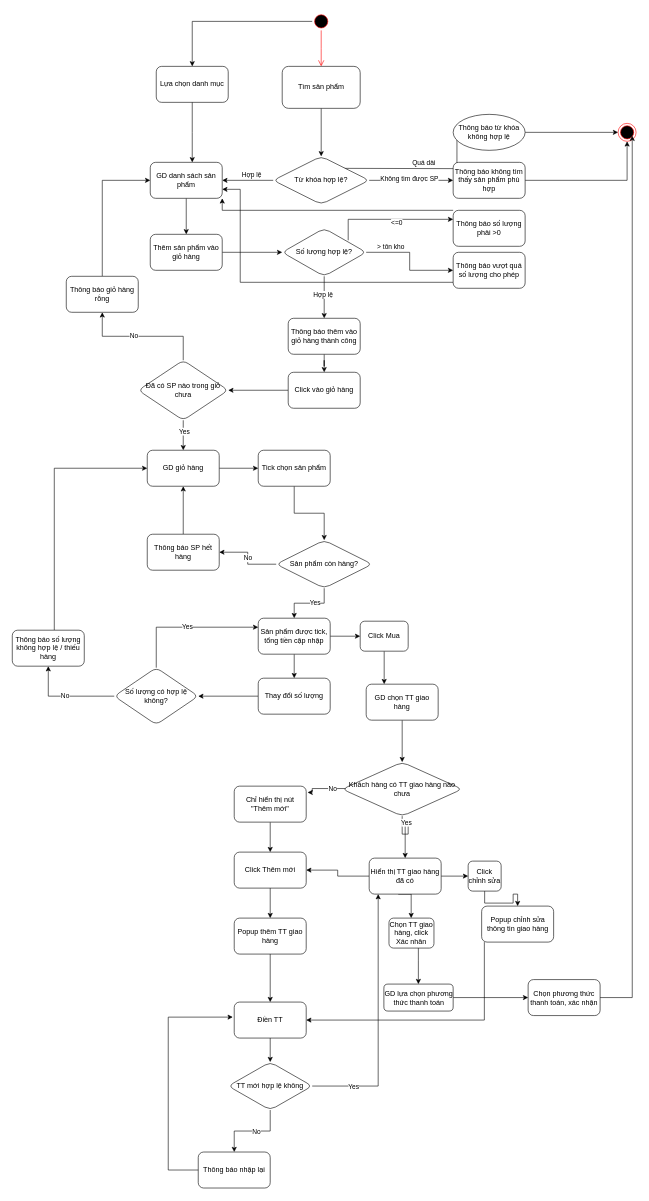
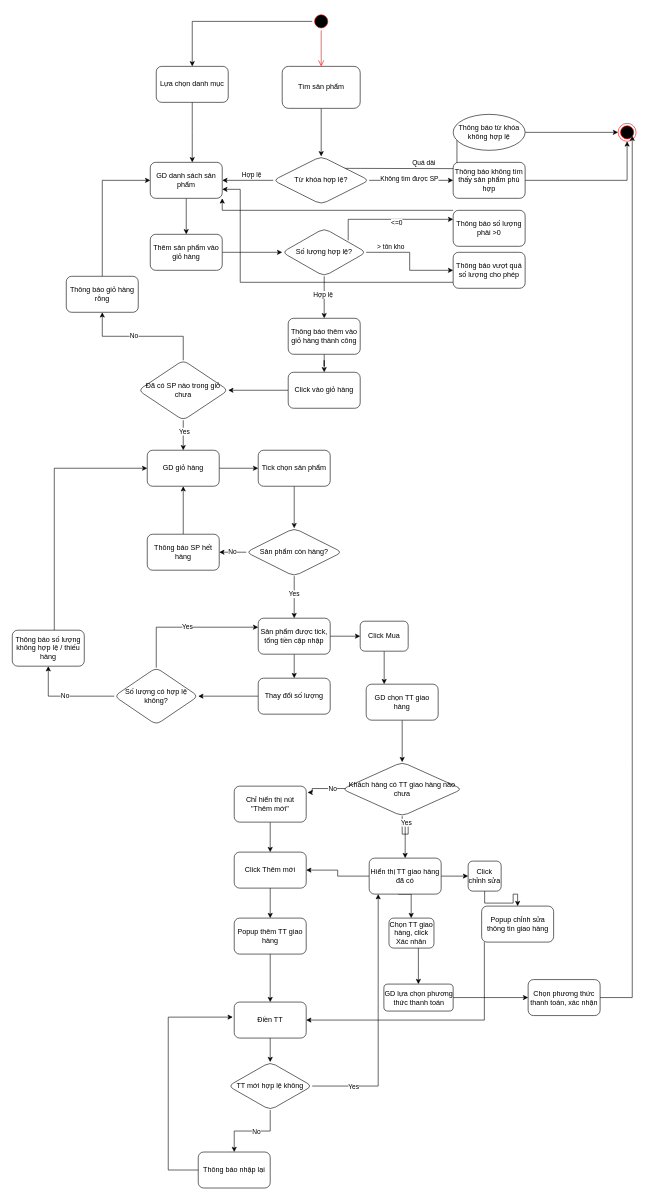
(324, 564) -> (294, 552)
